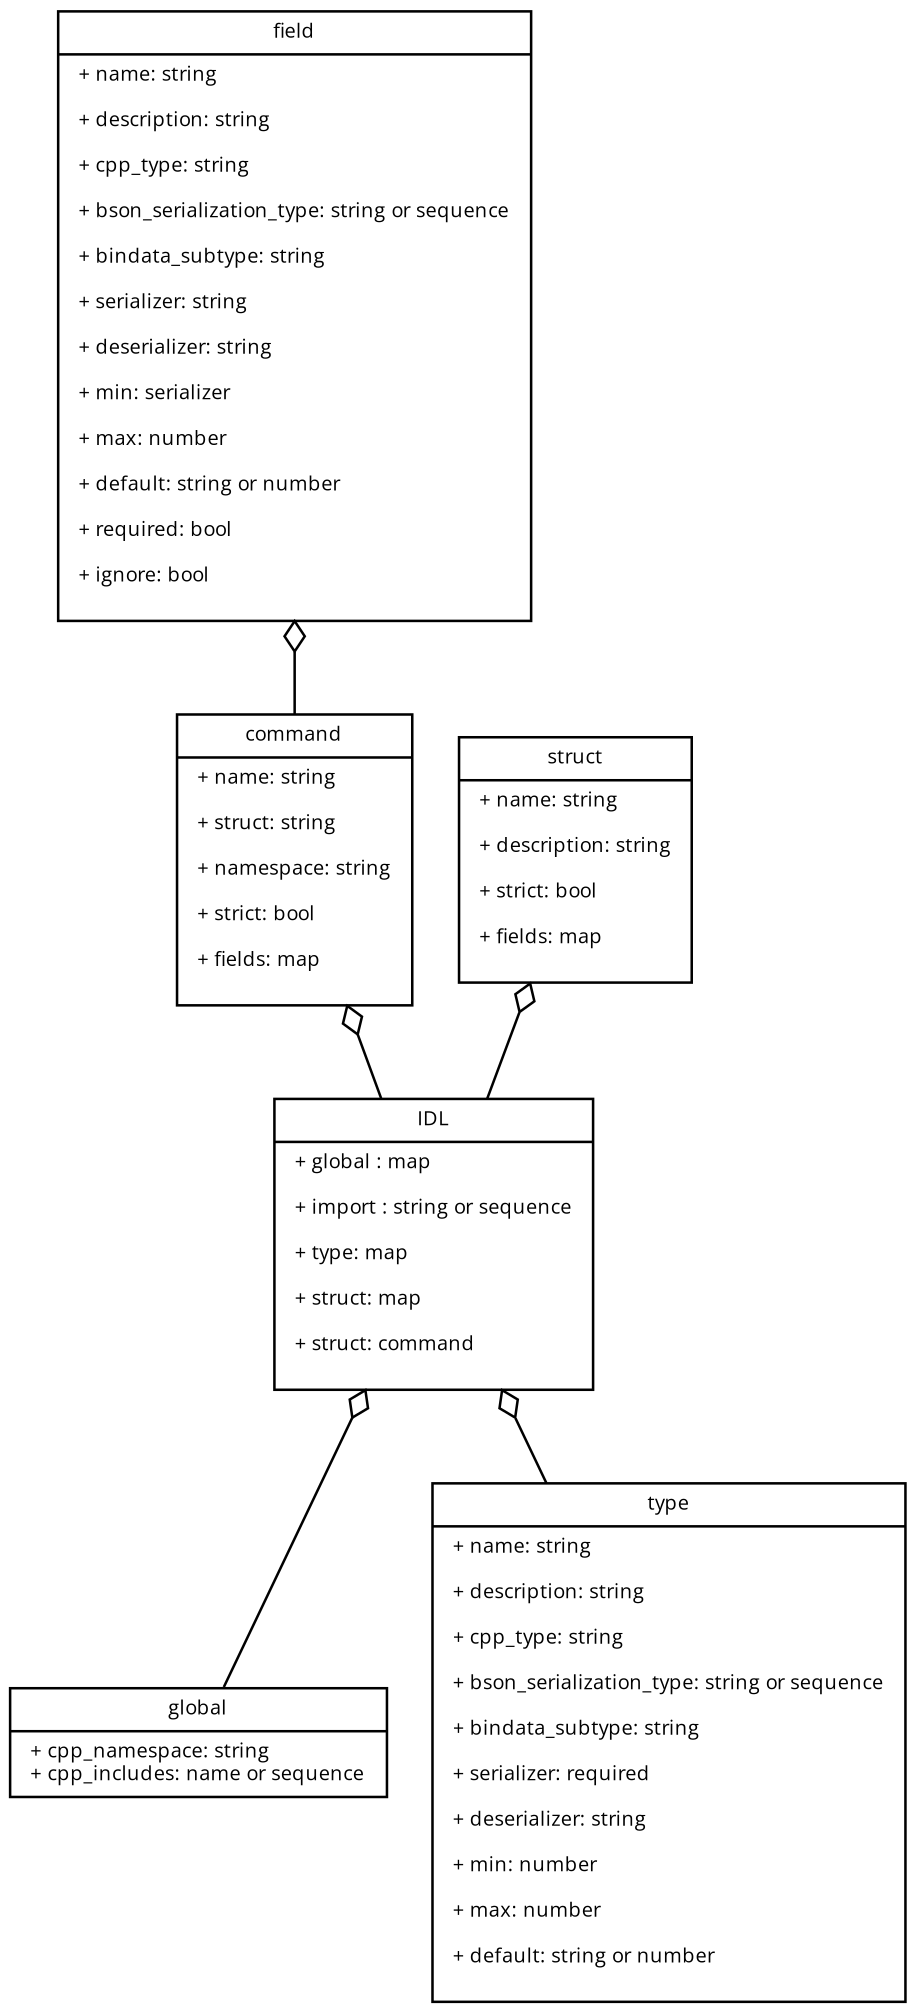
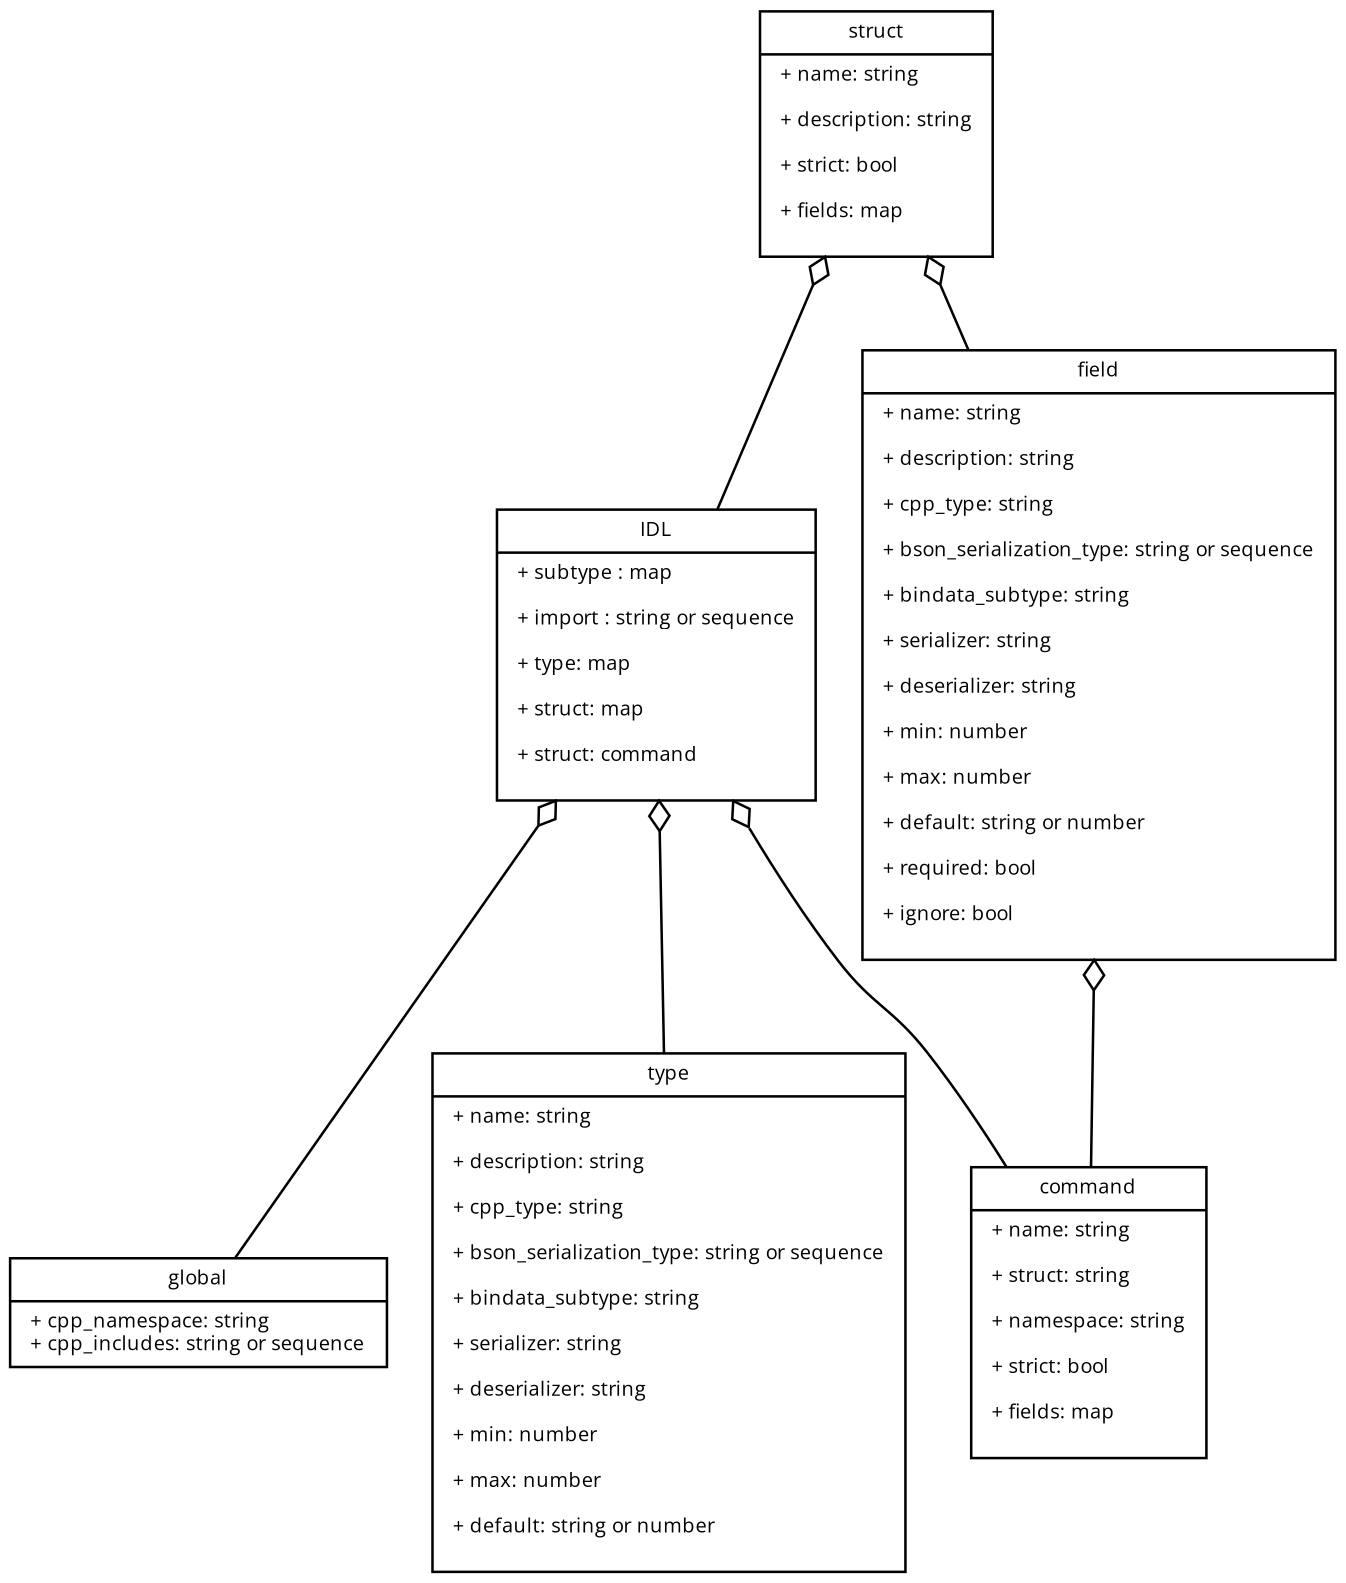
none -> (954, 318)
(156, 393) -> (956, 732)
(369, 1066) -> (875, 1000)
(364, 1162) -> (596, 573)
(199, 1774) -> (199, 1344)
(553, 1774) -> (537, 1344)
